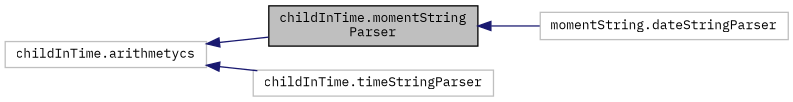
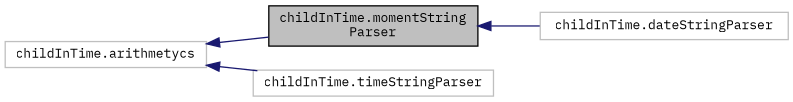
(664, 26) -> (664, 26)
